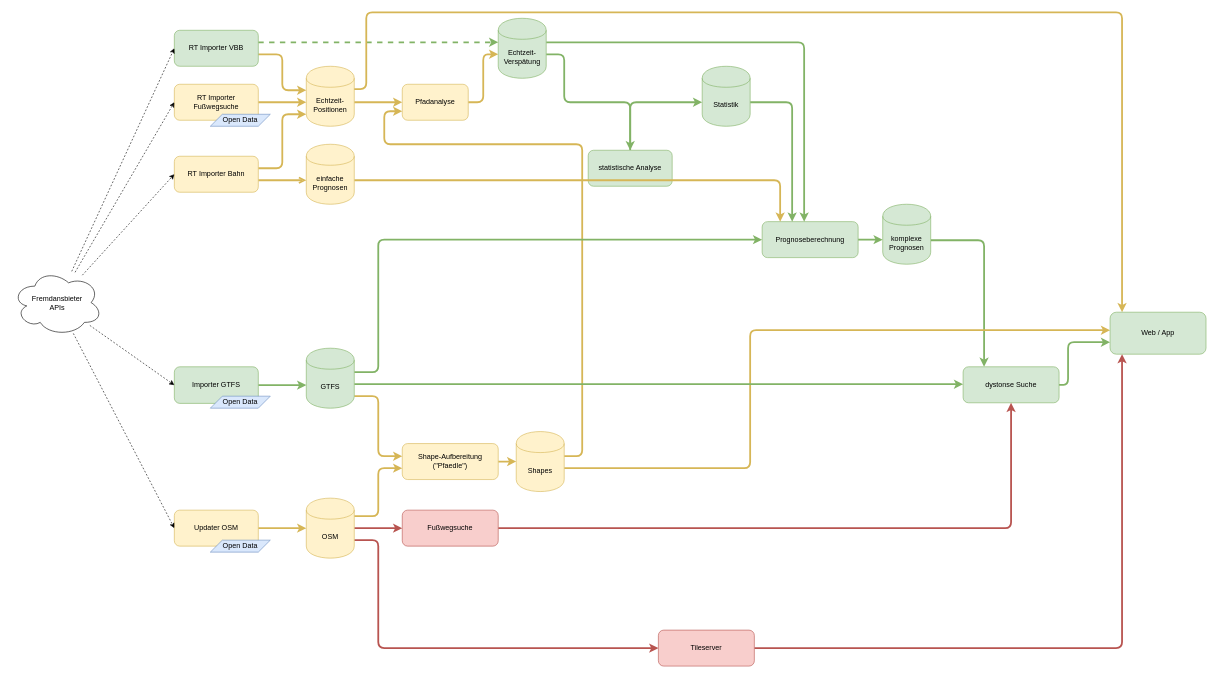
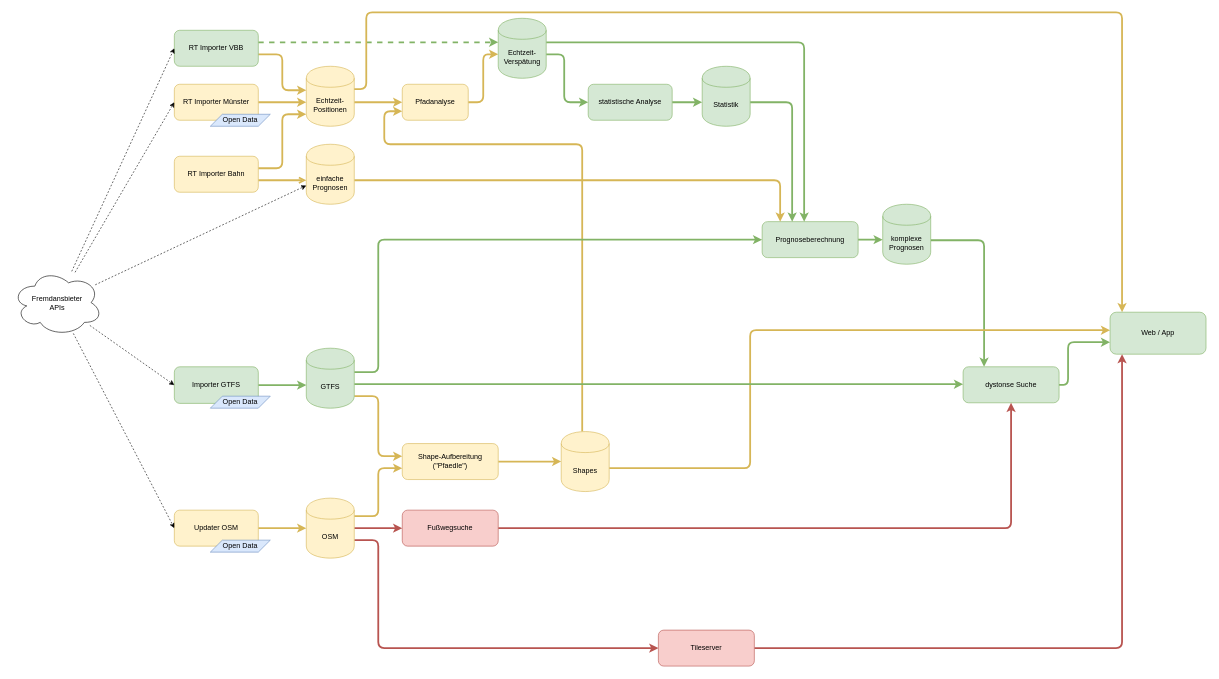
(216, 102) -> (216, 102)
(630, 168) -> (630, 102)
(97, 259) -> (156, 256)
(540, 462) -> (585, 462)
